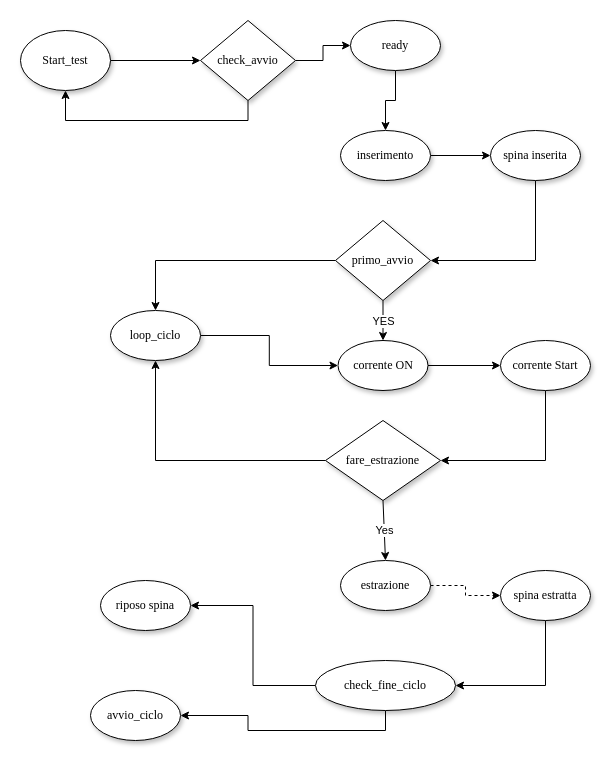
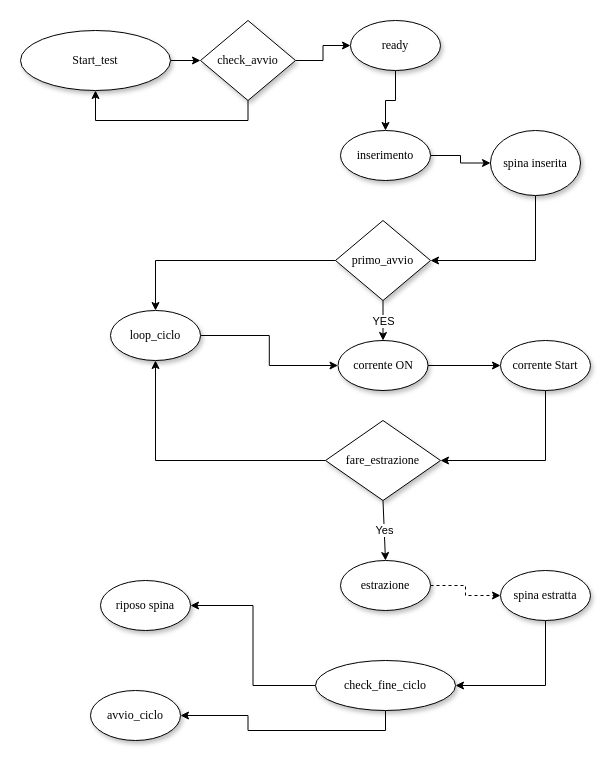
(66, 61) -> (96, 61)
(536, 156) -> (536, 163)
